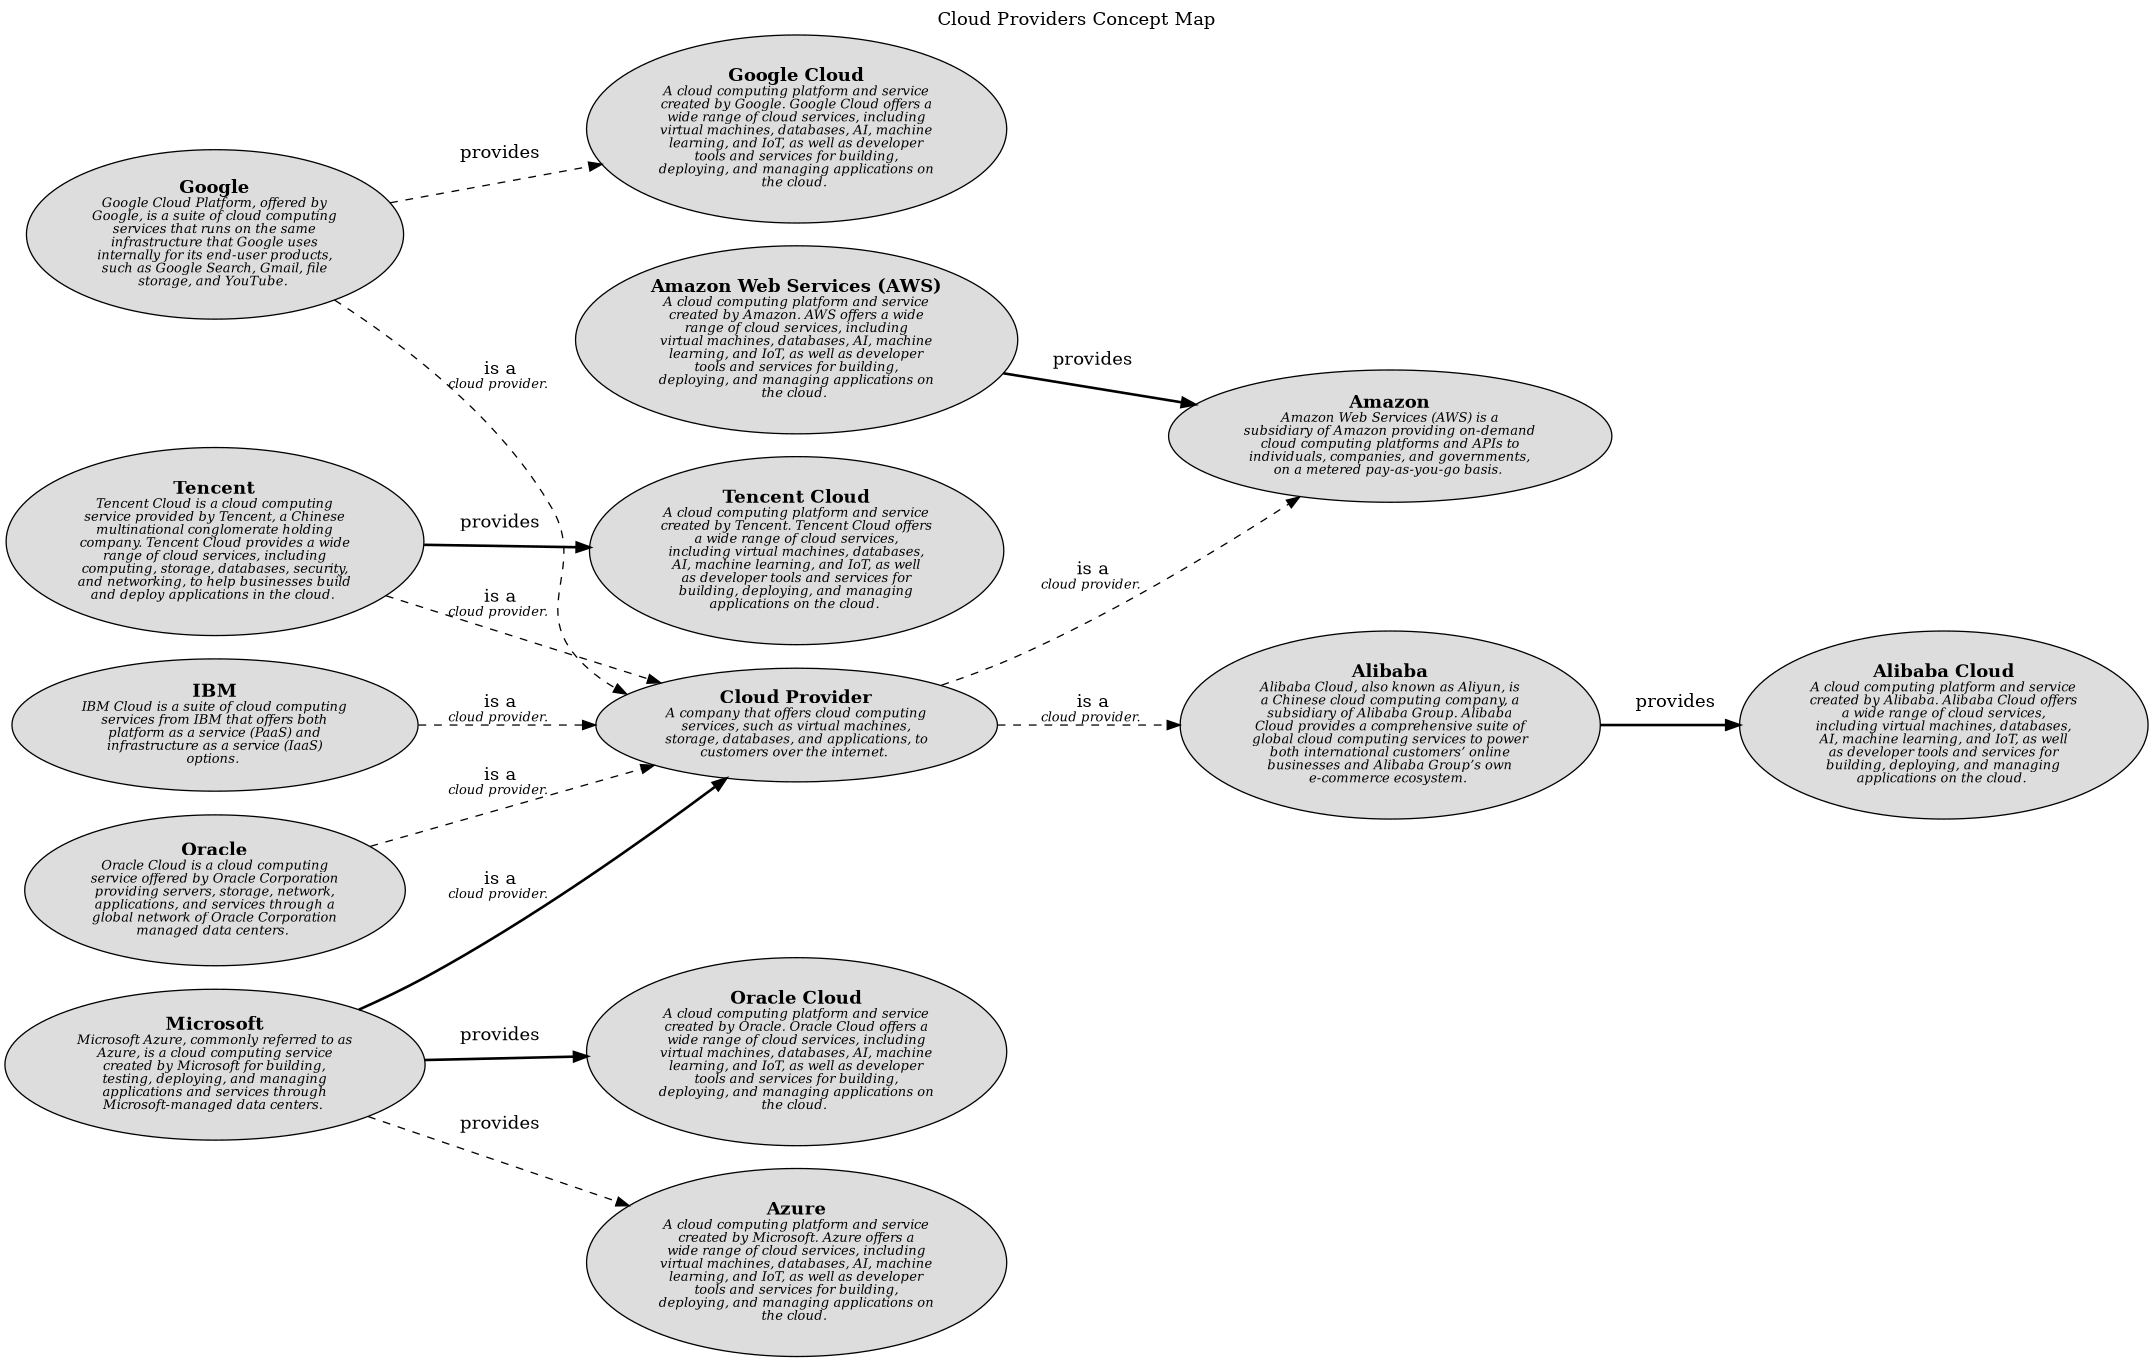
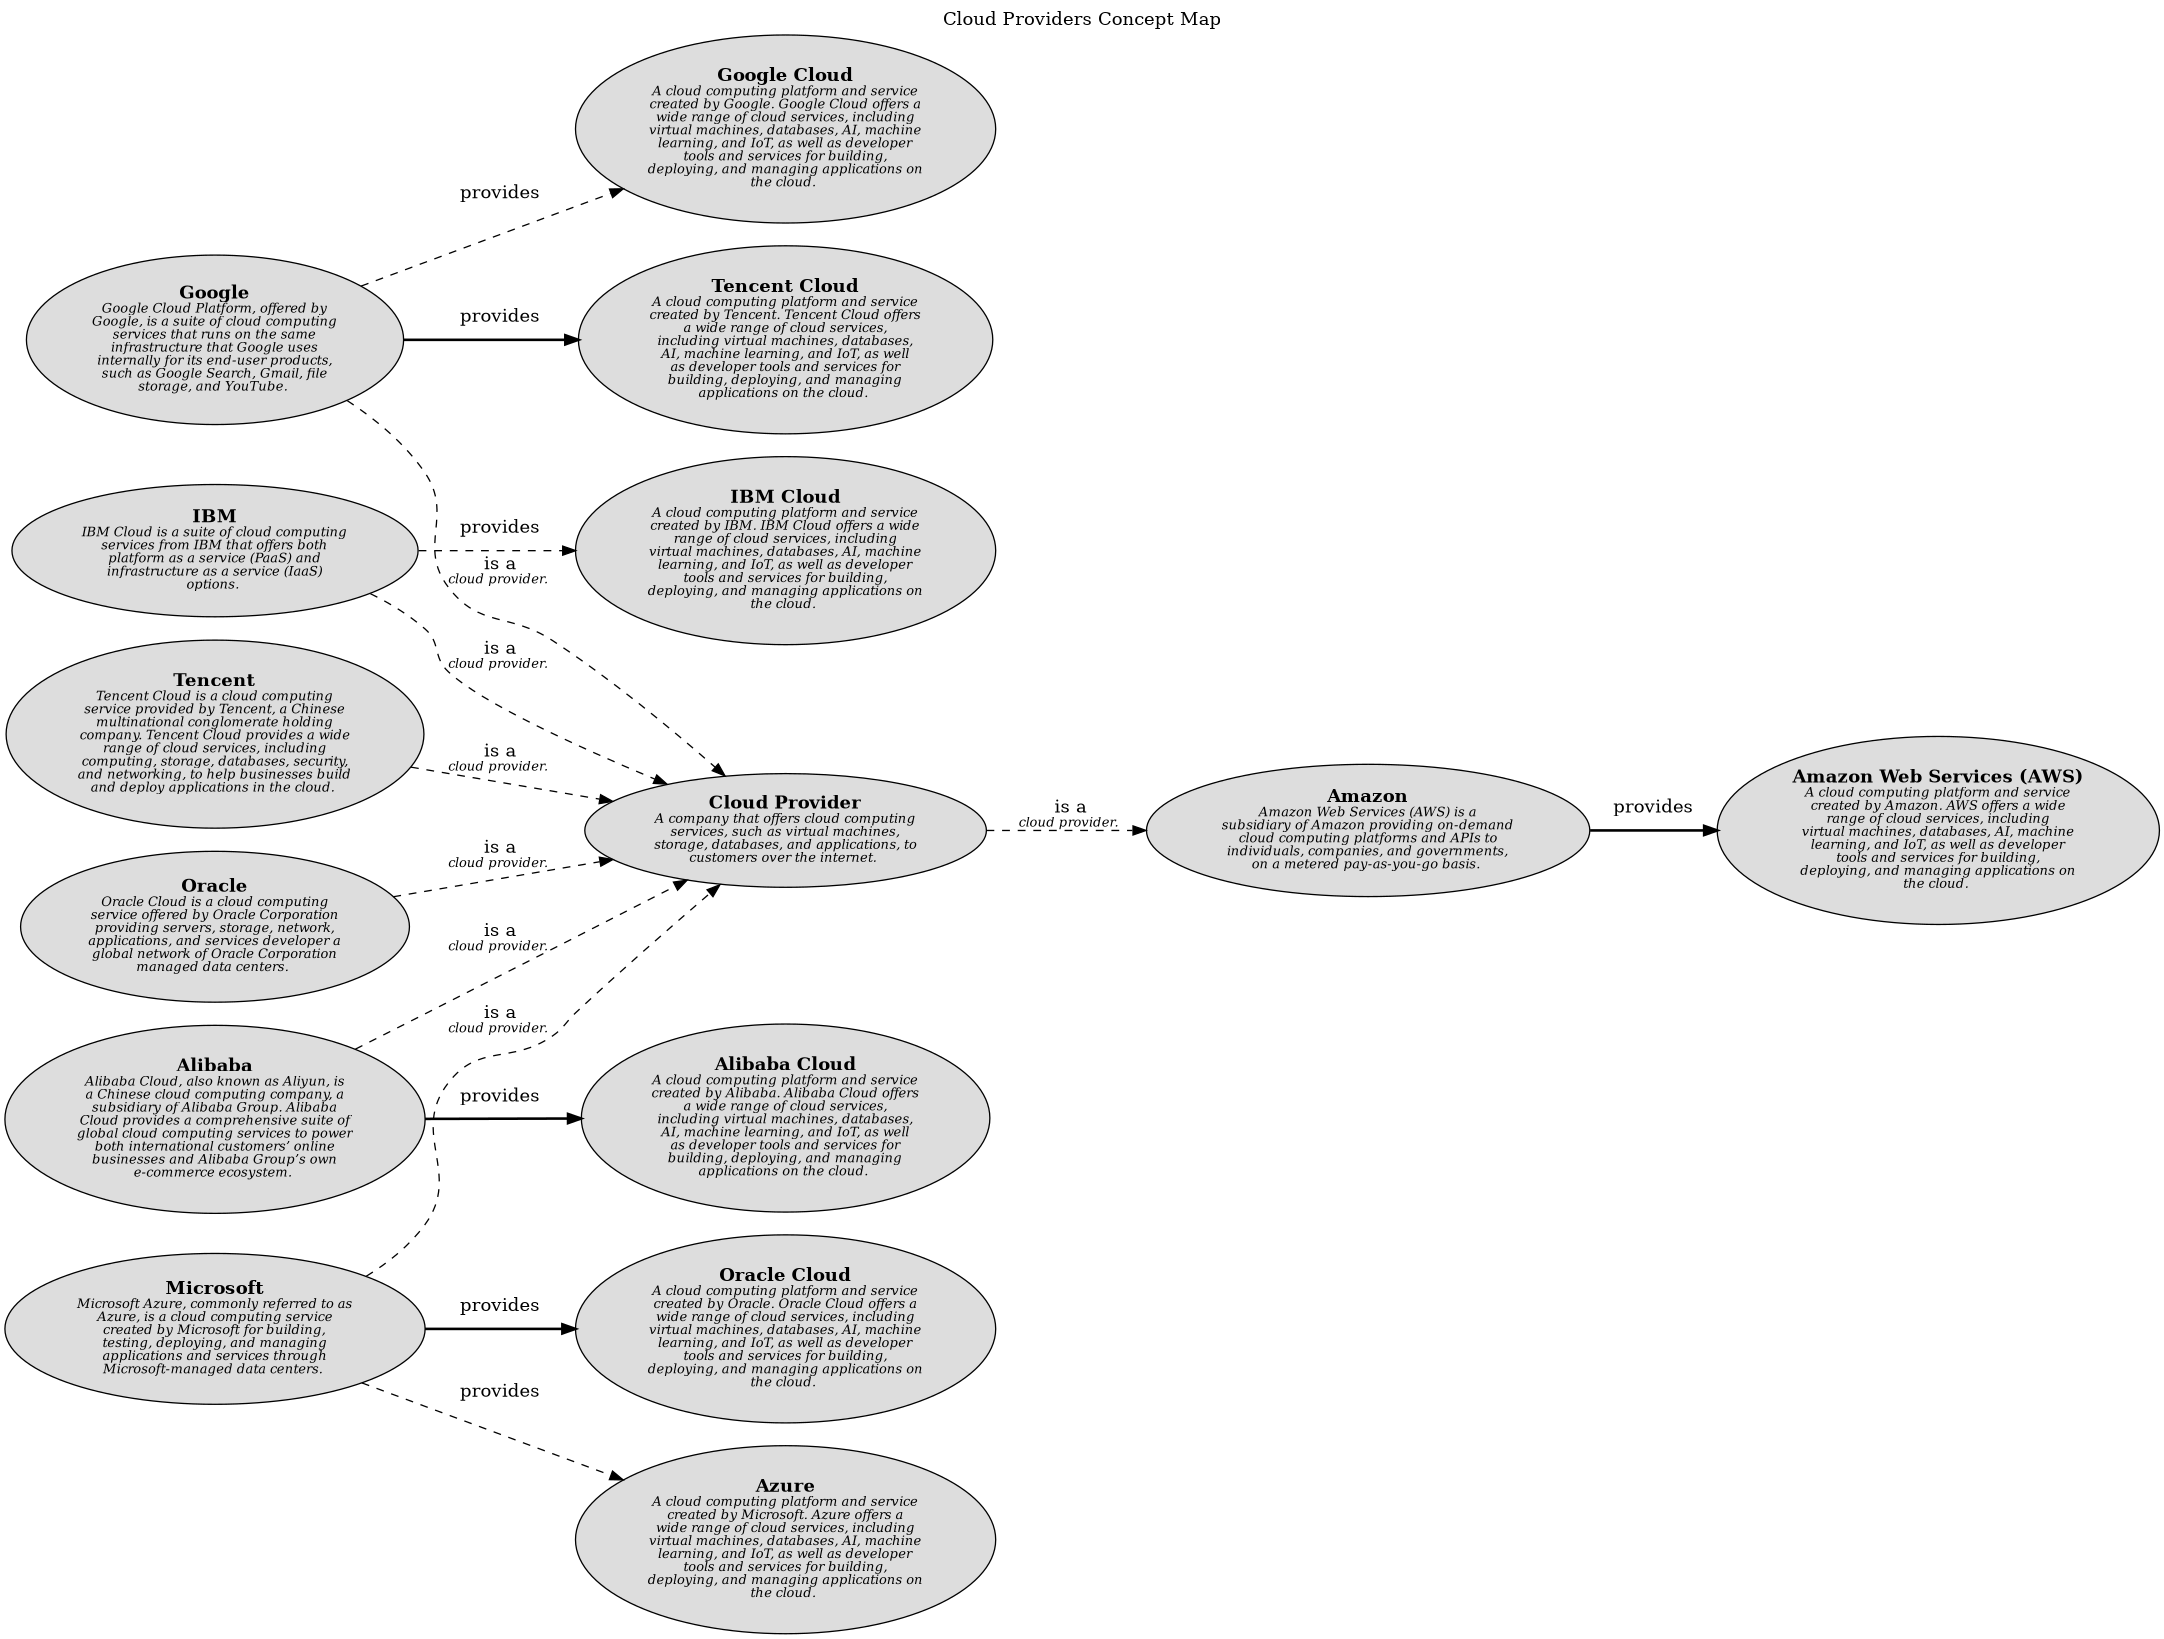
(1093, 388) -> (1647, 830)
(500, 546) -> (485, 340)
none -> (786, 551)
(1082, 725) -> (516, 968)
(215, 905) -> (215, 941)
(543, 907) -> (491, 1056)
